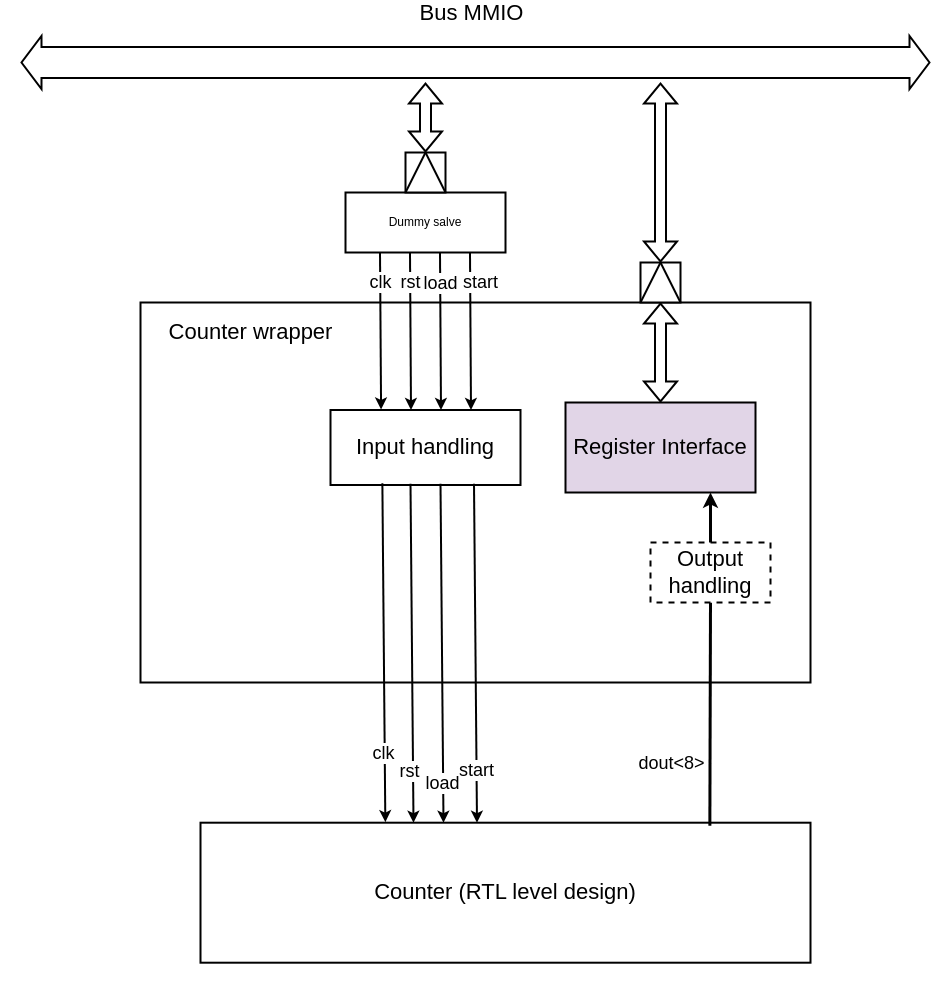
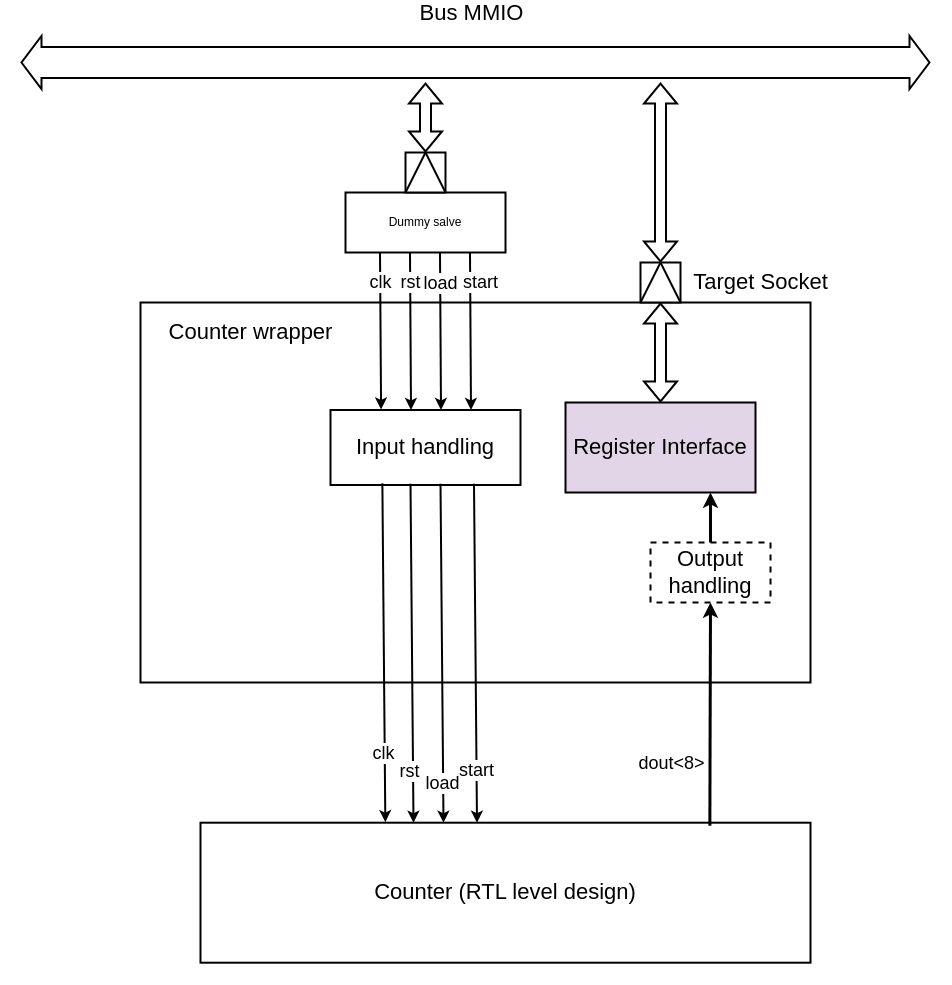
none -> (761, 283)
(710, 610) -> (710, 615)
